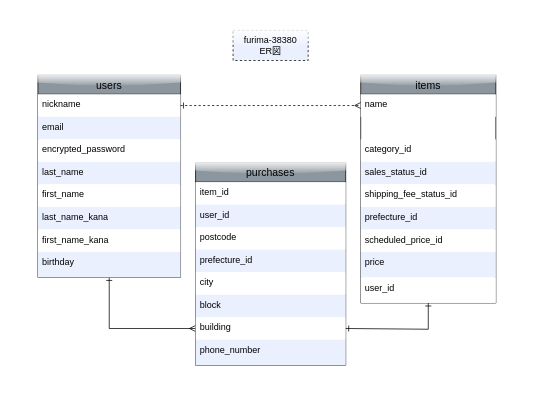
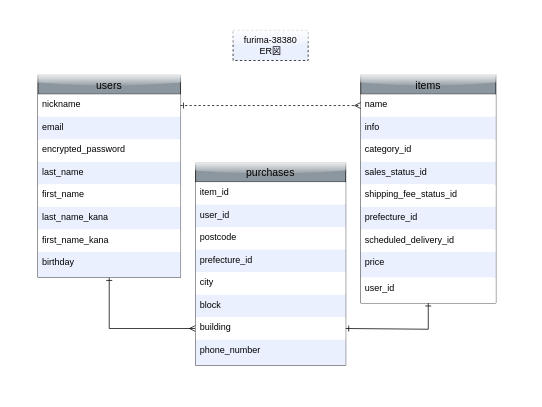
none -> (428, 128)
(406, 239) -> (413, 239)
